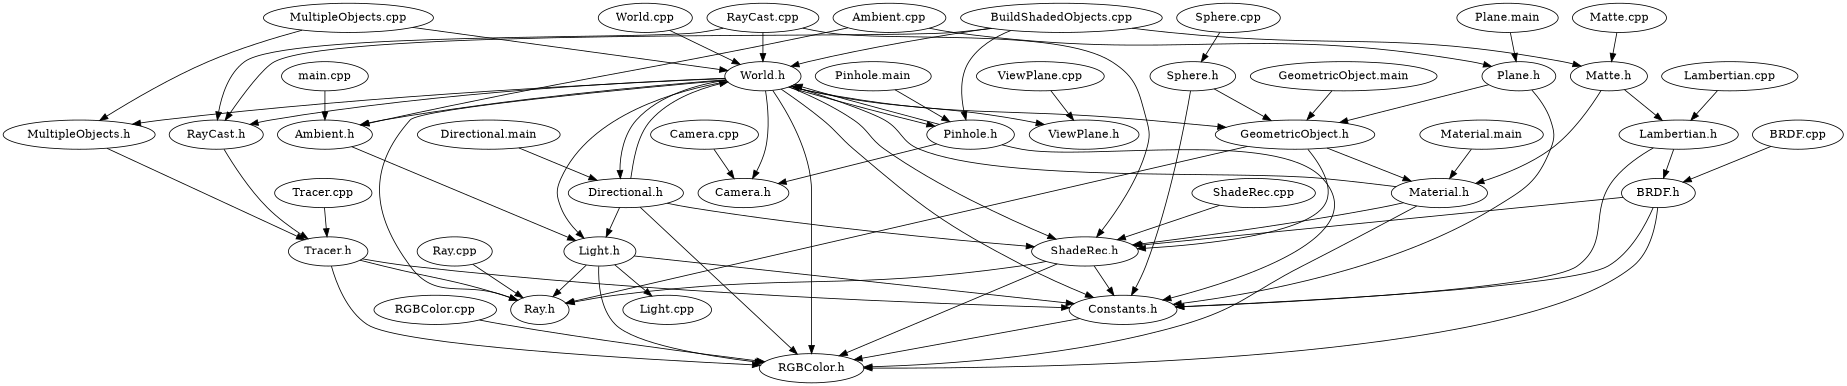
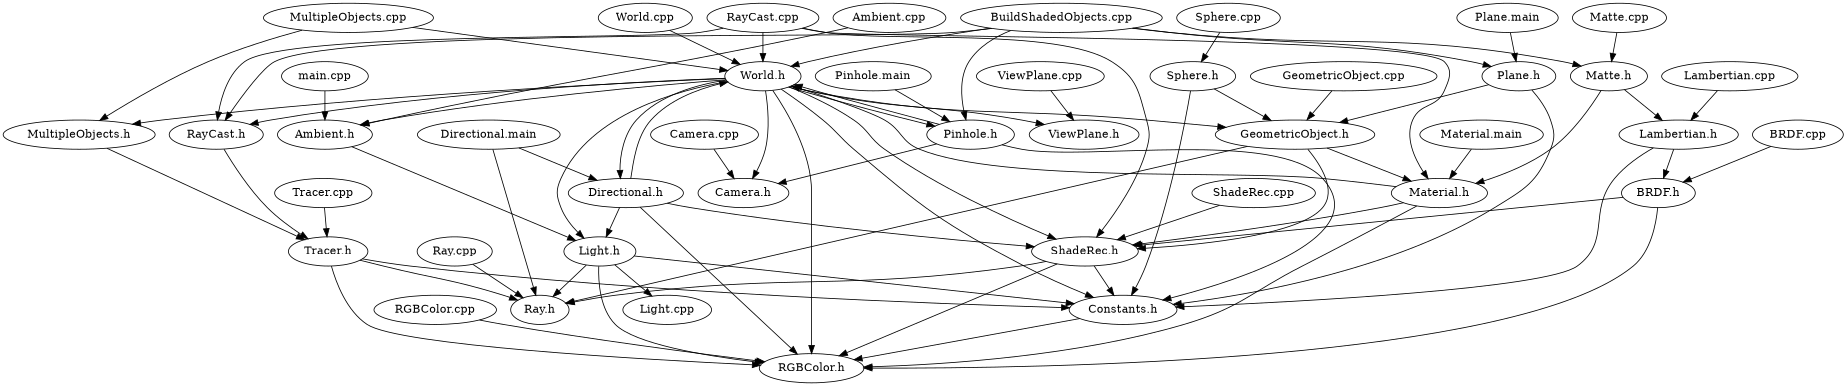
none -> (1189, 41)
(1207, 44) -> (1309, 43)
(1344, 76) -> (1344, 76)
(407, 124) -> (514, 222)
(1434, 291) -> none
